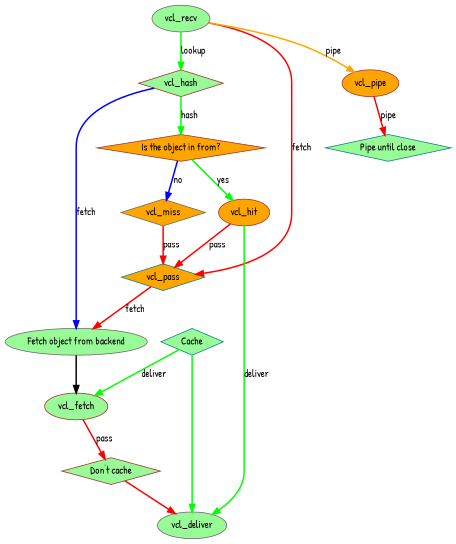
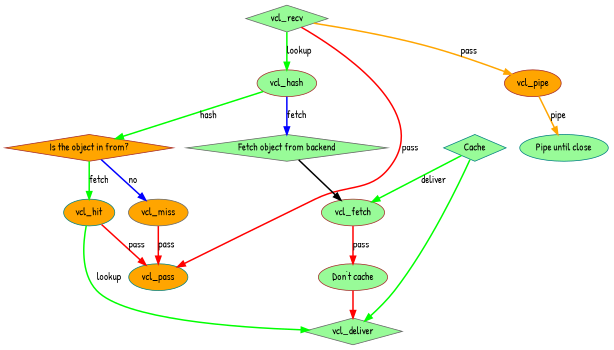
(181, 19) -> (287, 19)
(334, 51) -> (469, 51)
(181, 83) -> (287, 83)
(378, 112) -> (547, 112)
(302, 148) -> (410, 148)
(388, 148) -> (564, 148)
(223, 180) -> (99, 180)
(163, 213) -> (158, 213)
(244, 213) -> (89, 213)
(163, 277) -> (158, 277)
(125, 305) -> none
(76, 342) -> (287, 148)
(257, 374) -> (109, 277)
(111, 471) -> (353, 277)
(192, 525) -> (353, 331)
